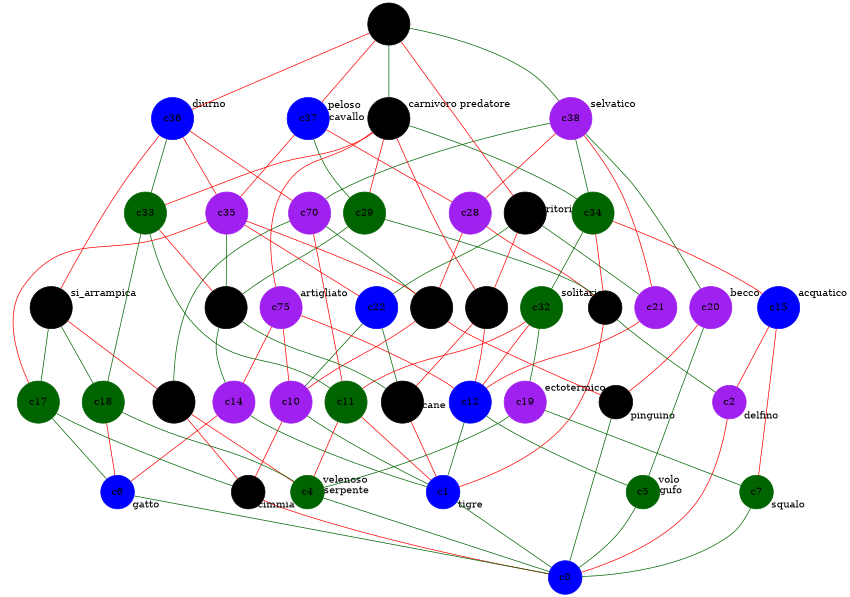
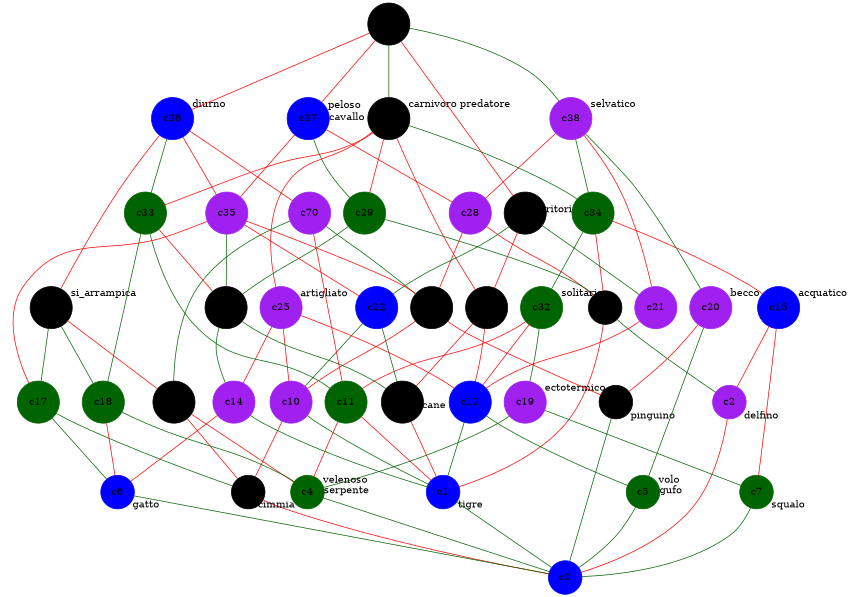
(435, 153) -> none
(281, 308) -> (281, 308)
